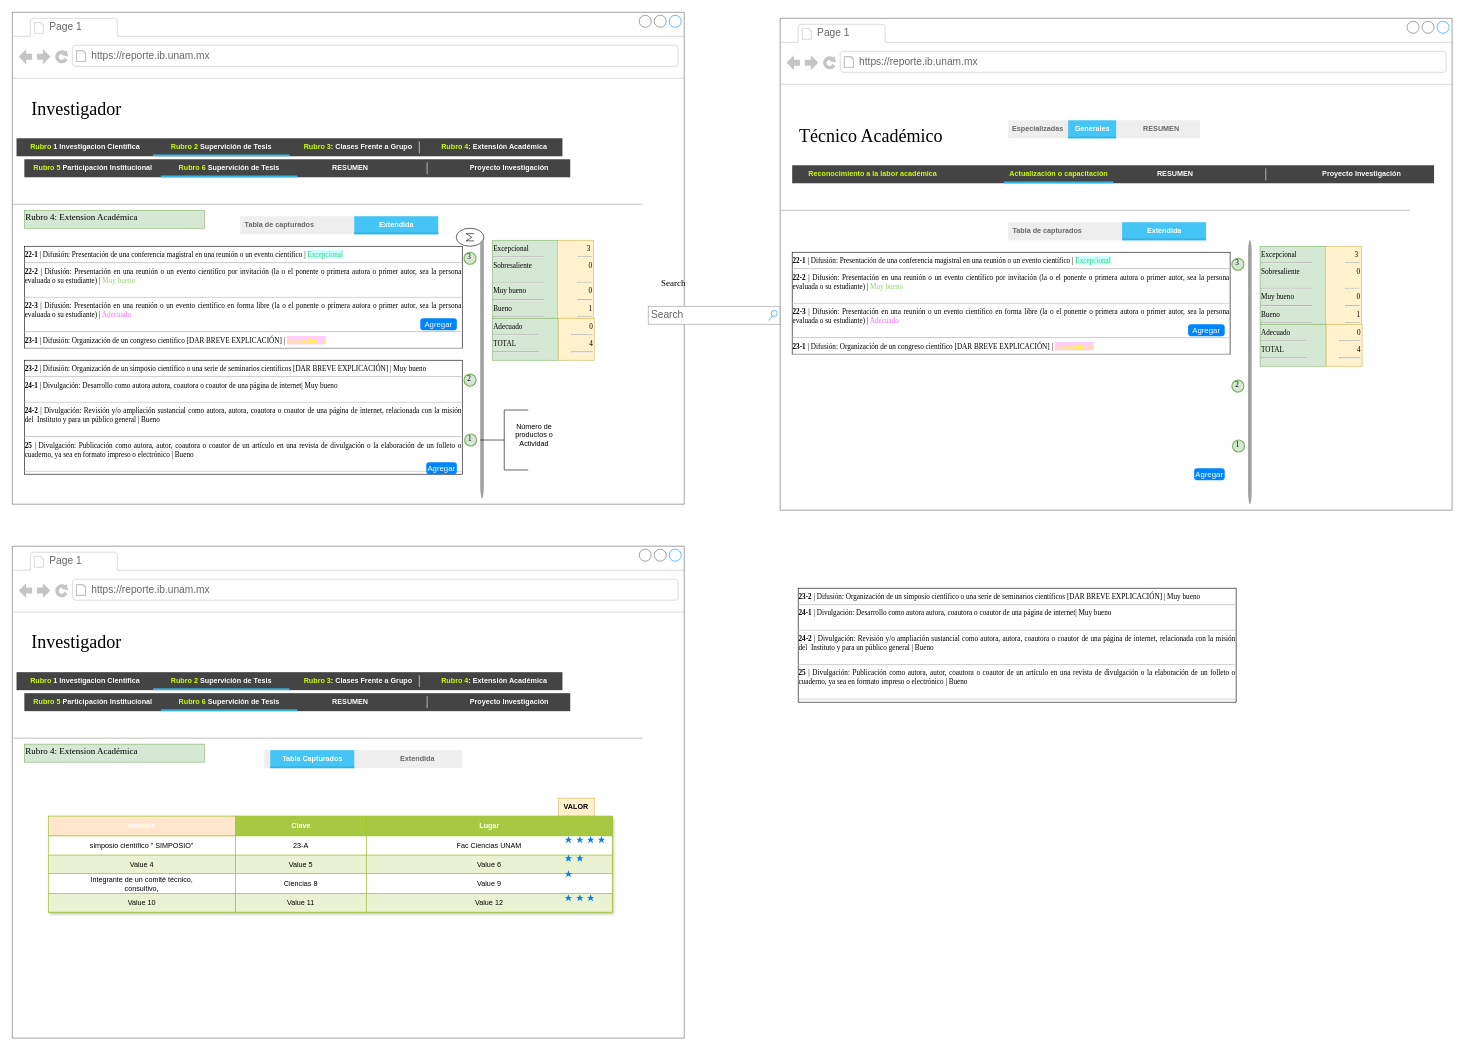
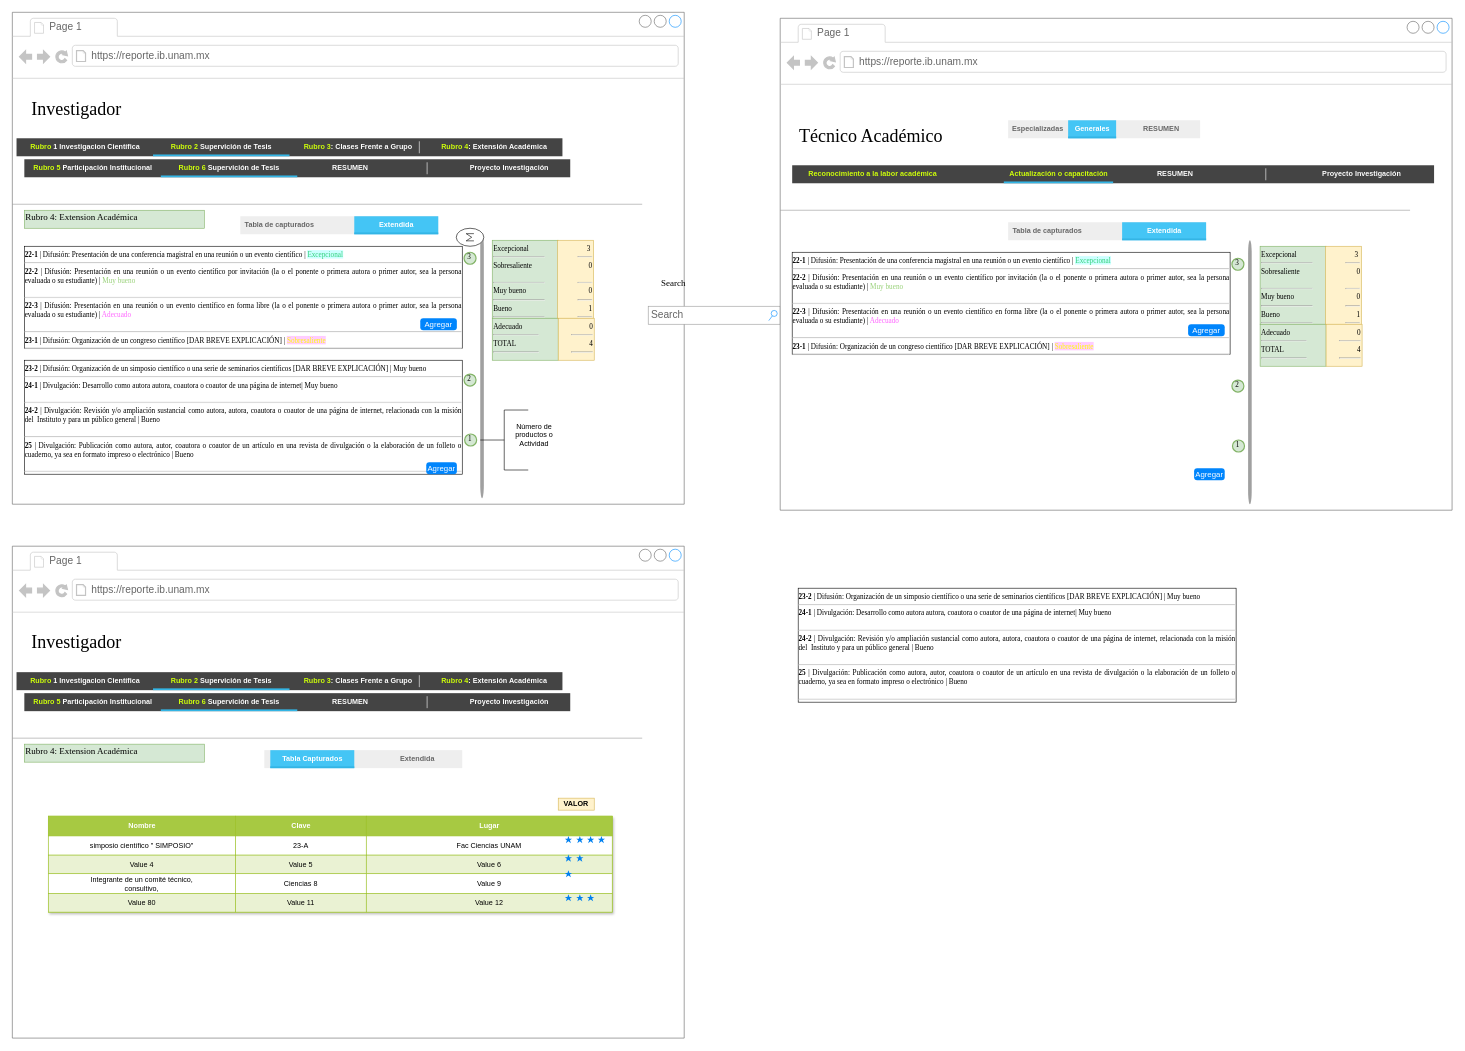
(576, 807) -> (576, 804)
(142, 826) -> (142, 826)
(142, 903) -> (142, 903)
